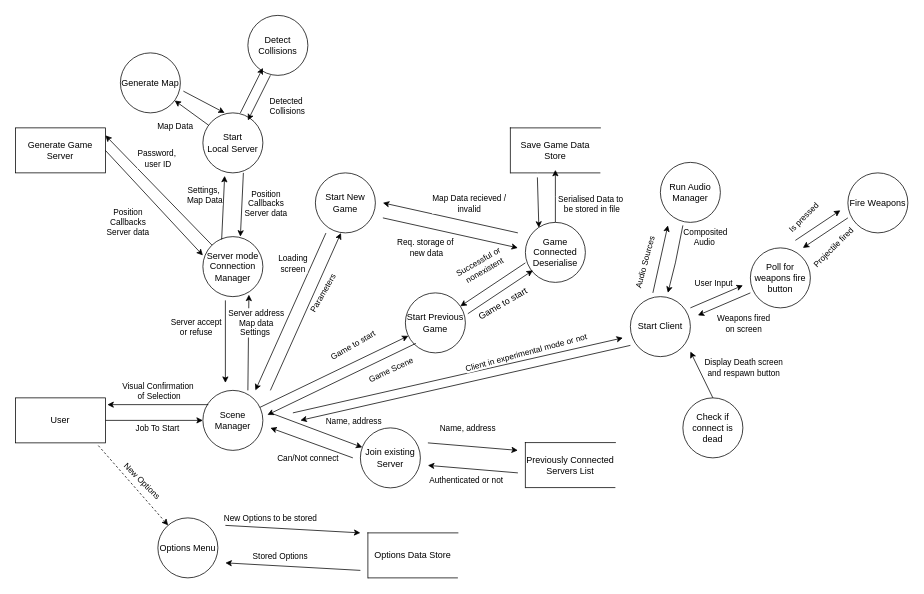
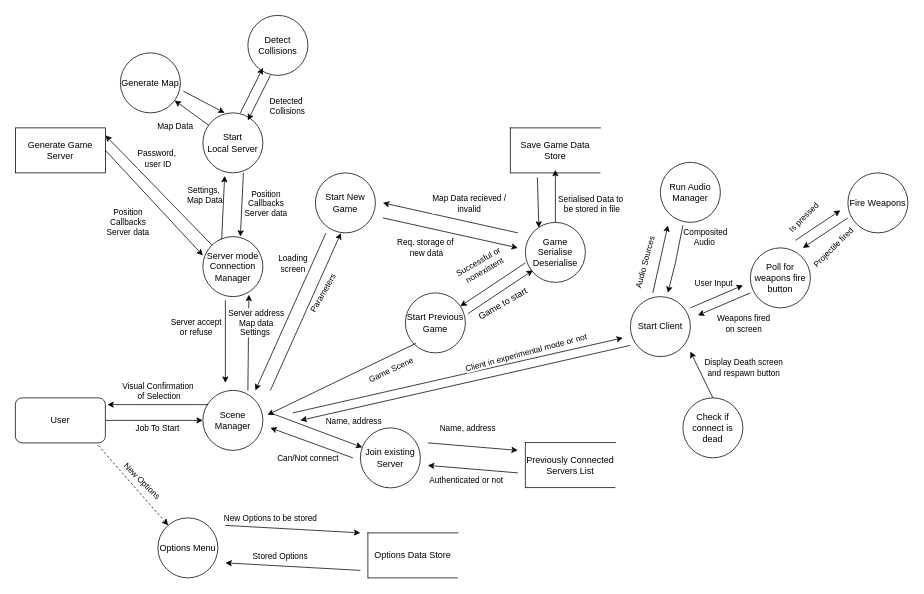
(555, 252) -> (555, 252)
(332, 373) -> none
(60, 420) -> (60, 420)
